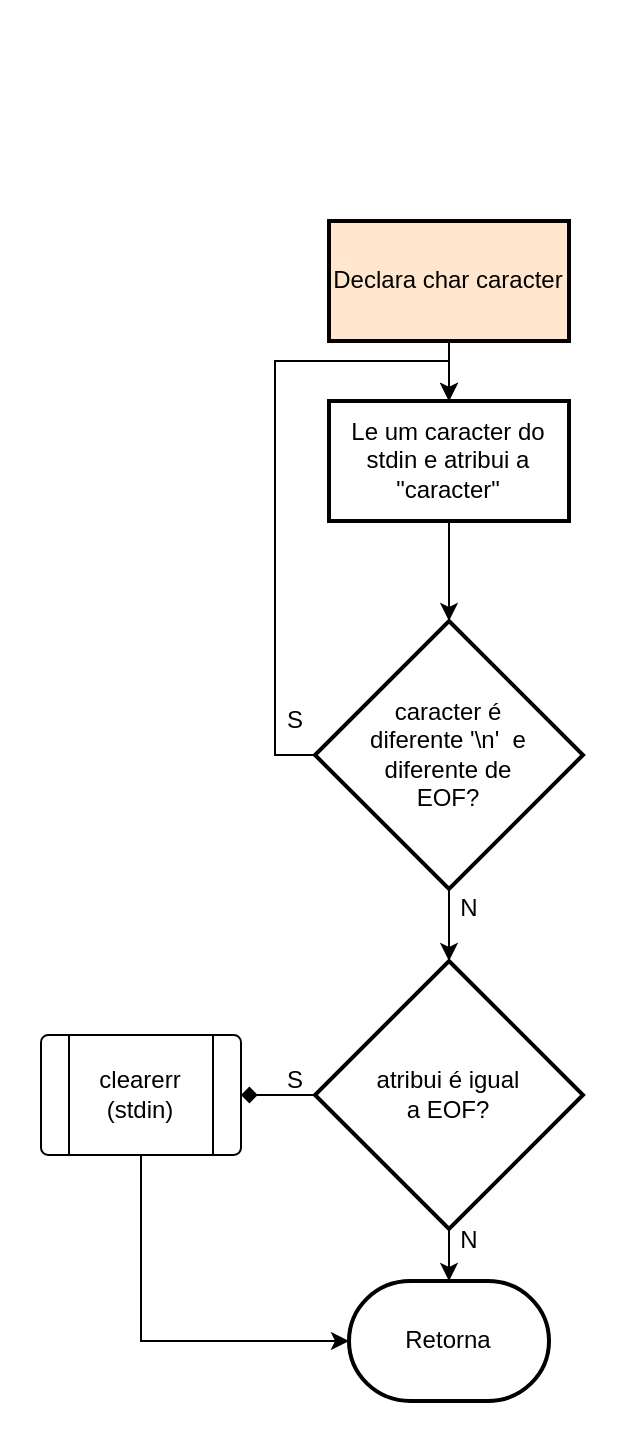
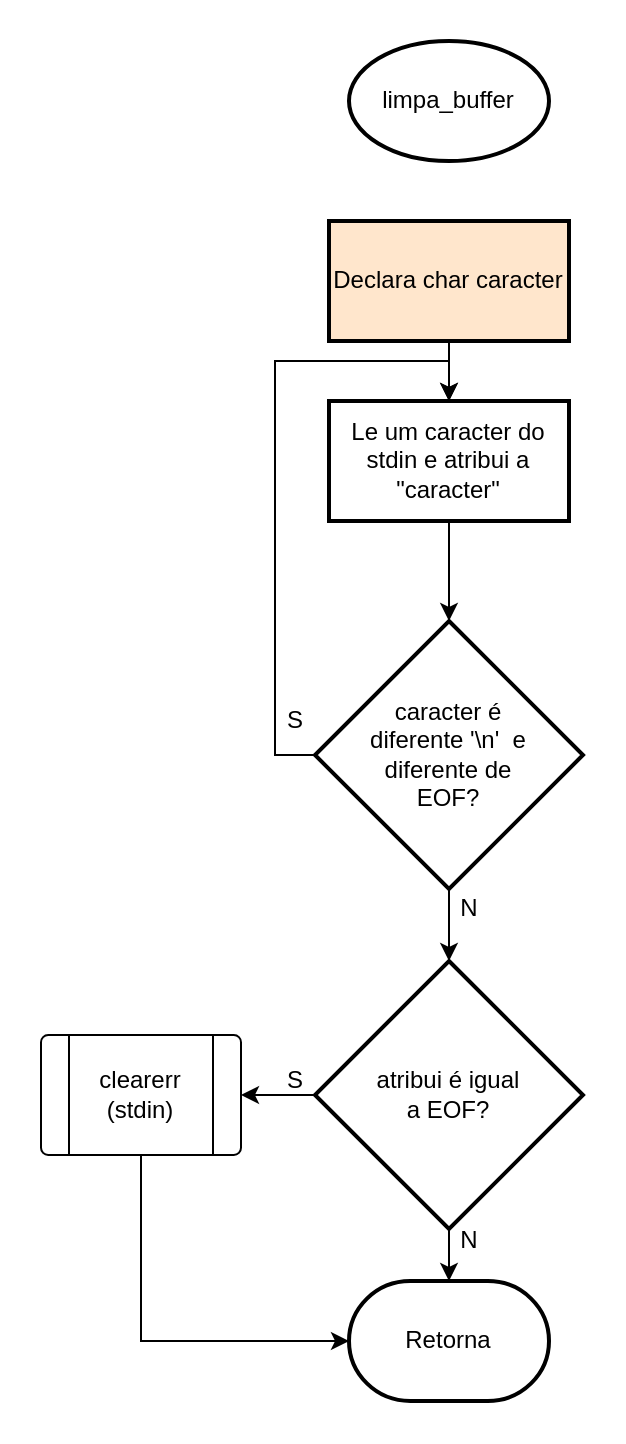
none -> (449, 101)
(257, 1095) -> (256, 1095)
